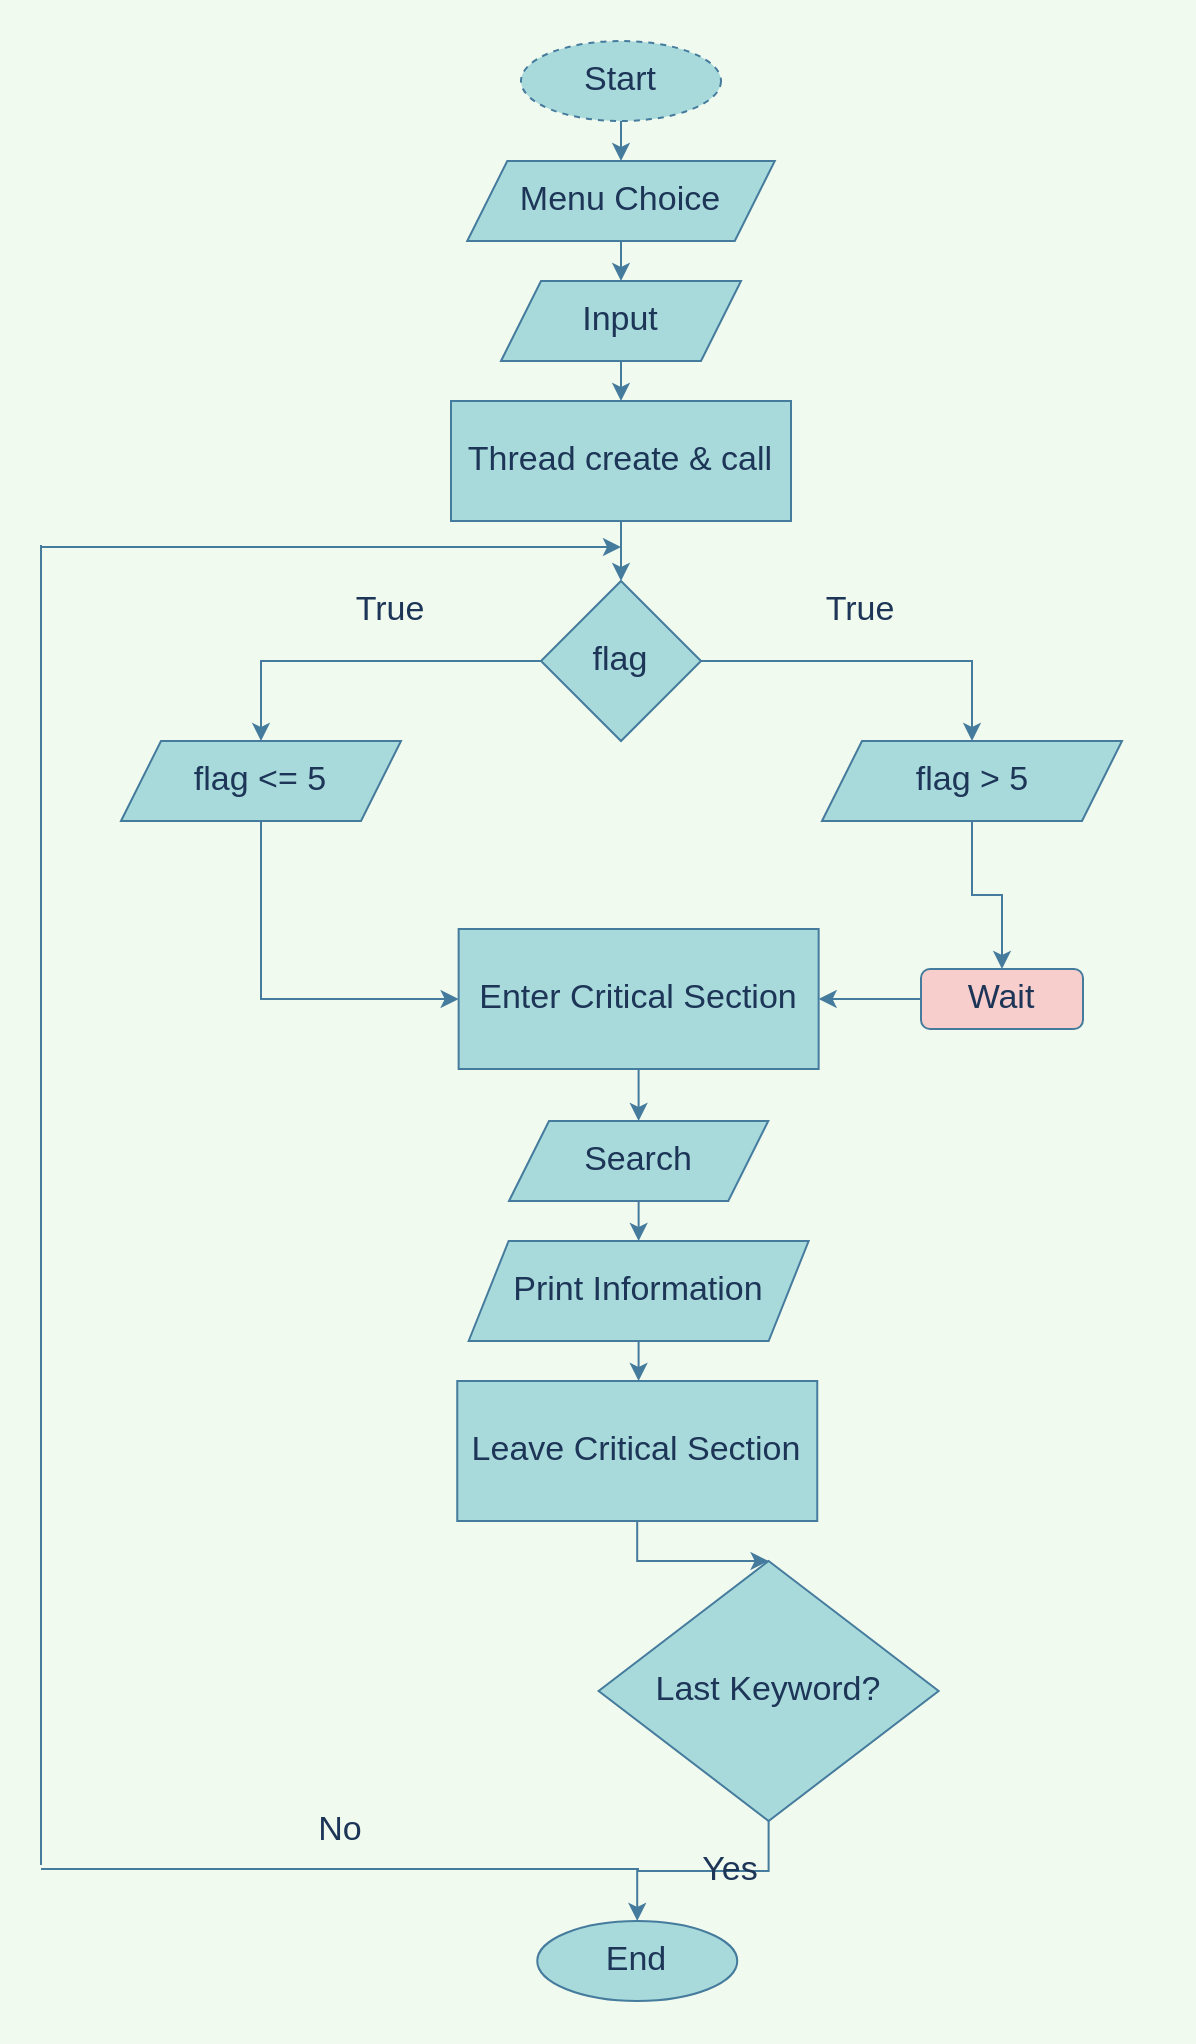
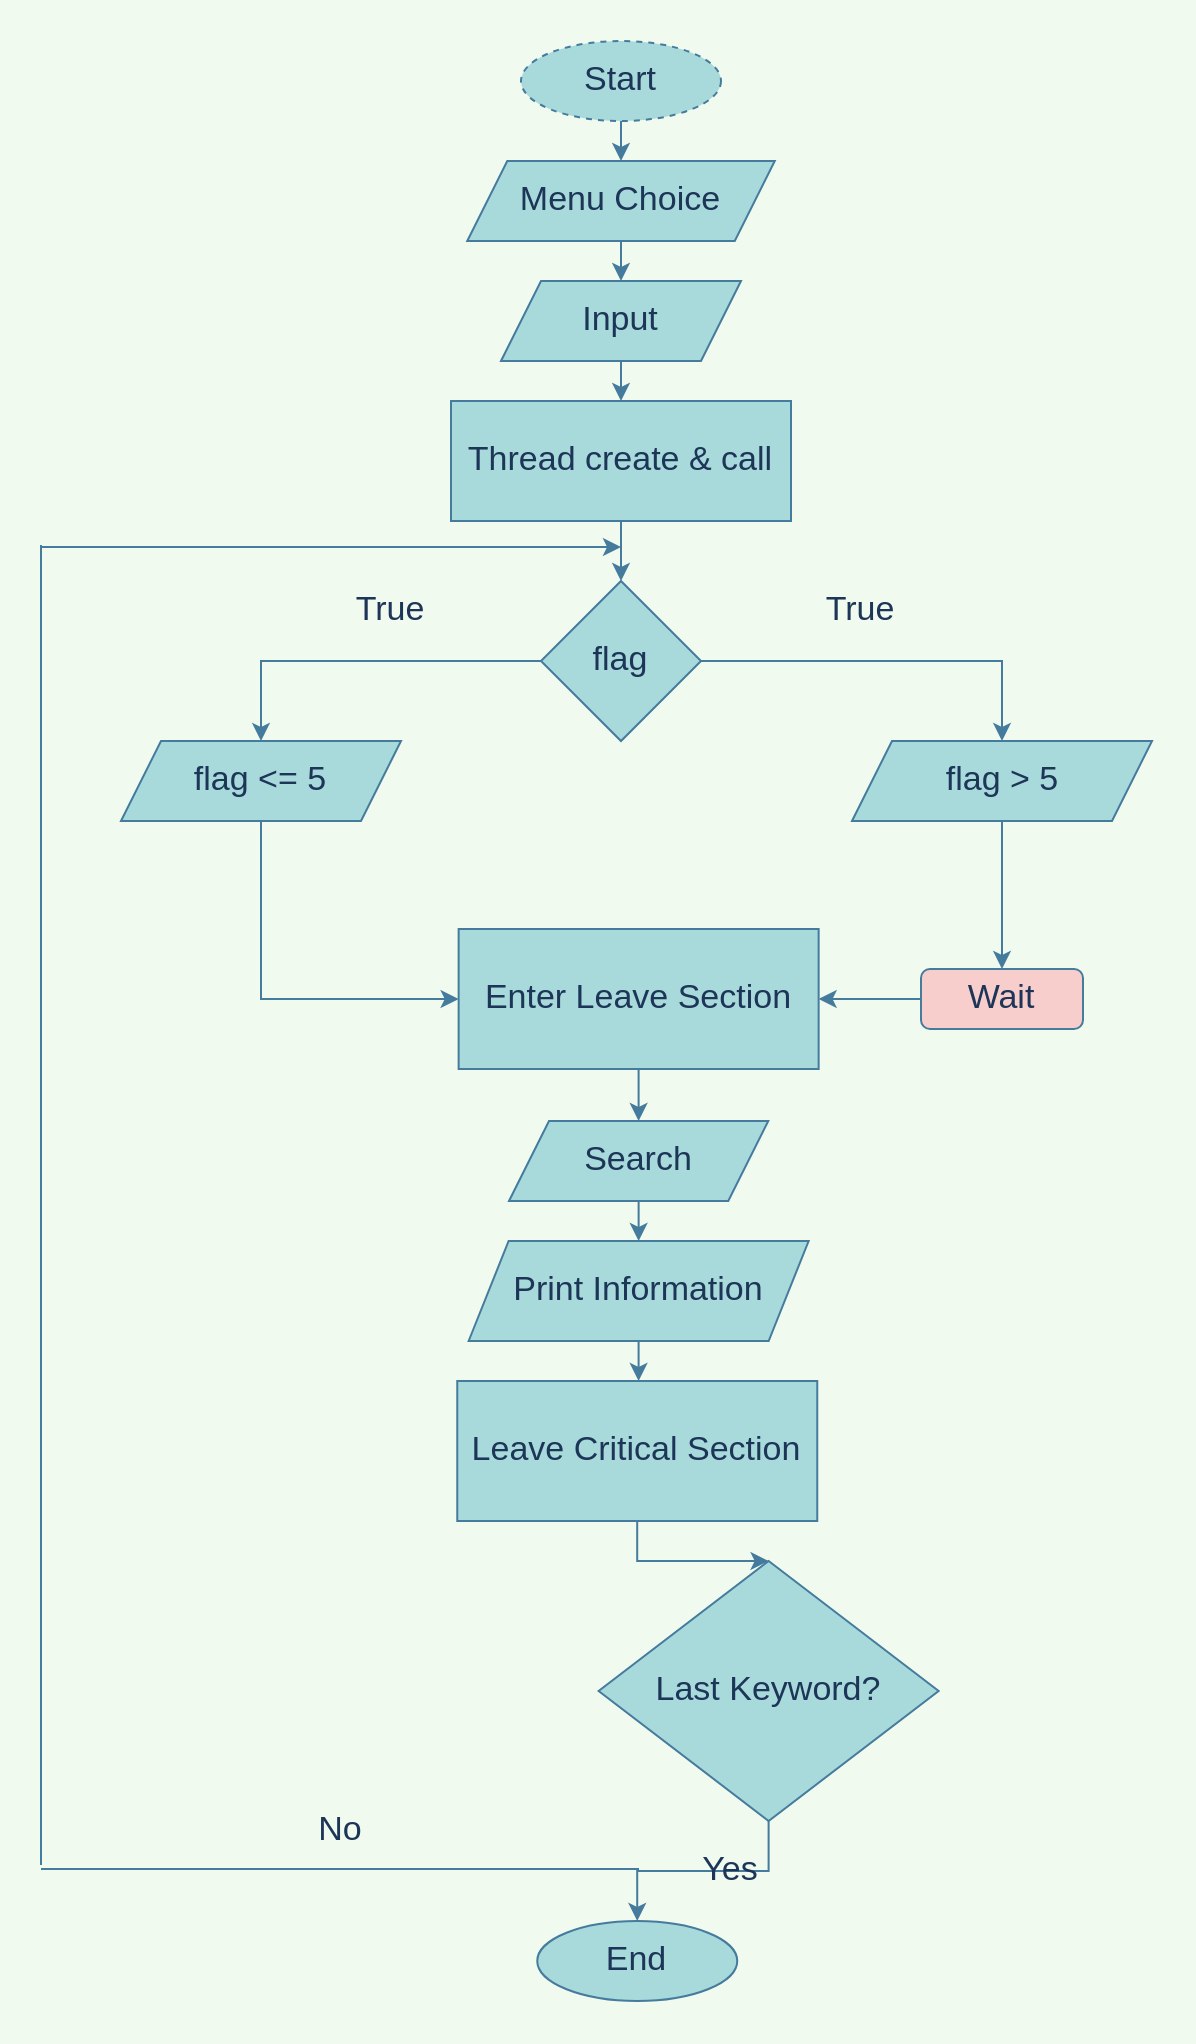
(972, 781) -> (1002, 781)
(639, 999) -> (639, 999)
